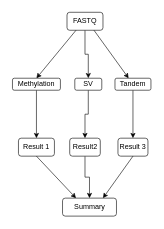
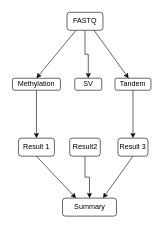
(87, 114) -> none
